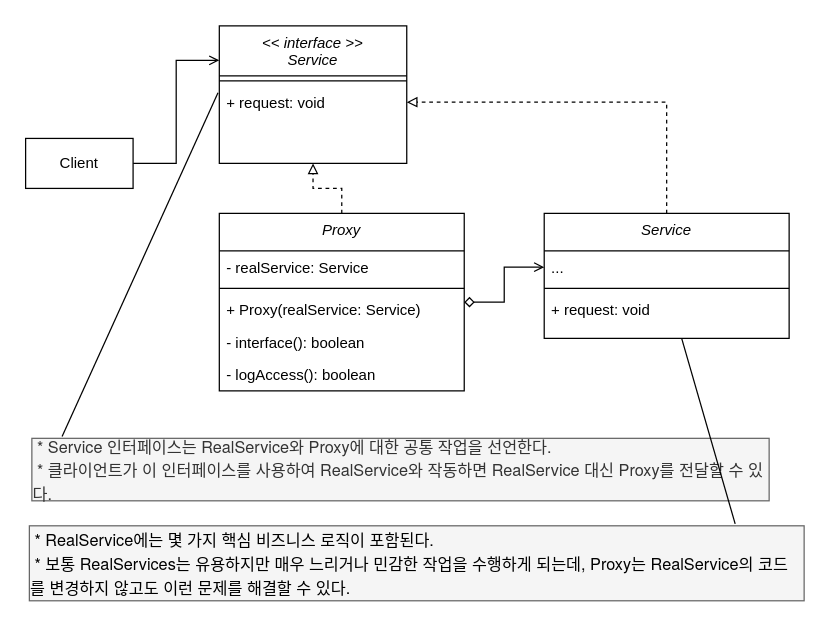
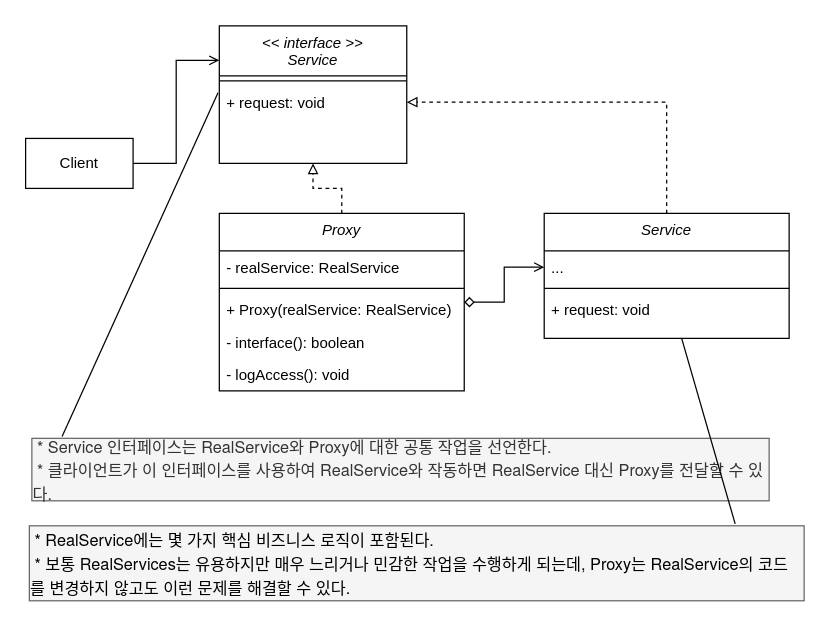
(307, 268) -> (322, 268)
(336, 310) -> (351, 310)
(309, 375) -> (296, 375)
